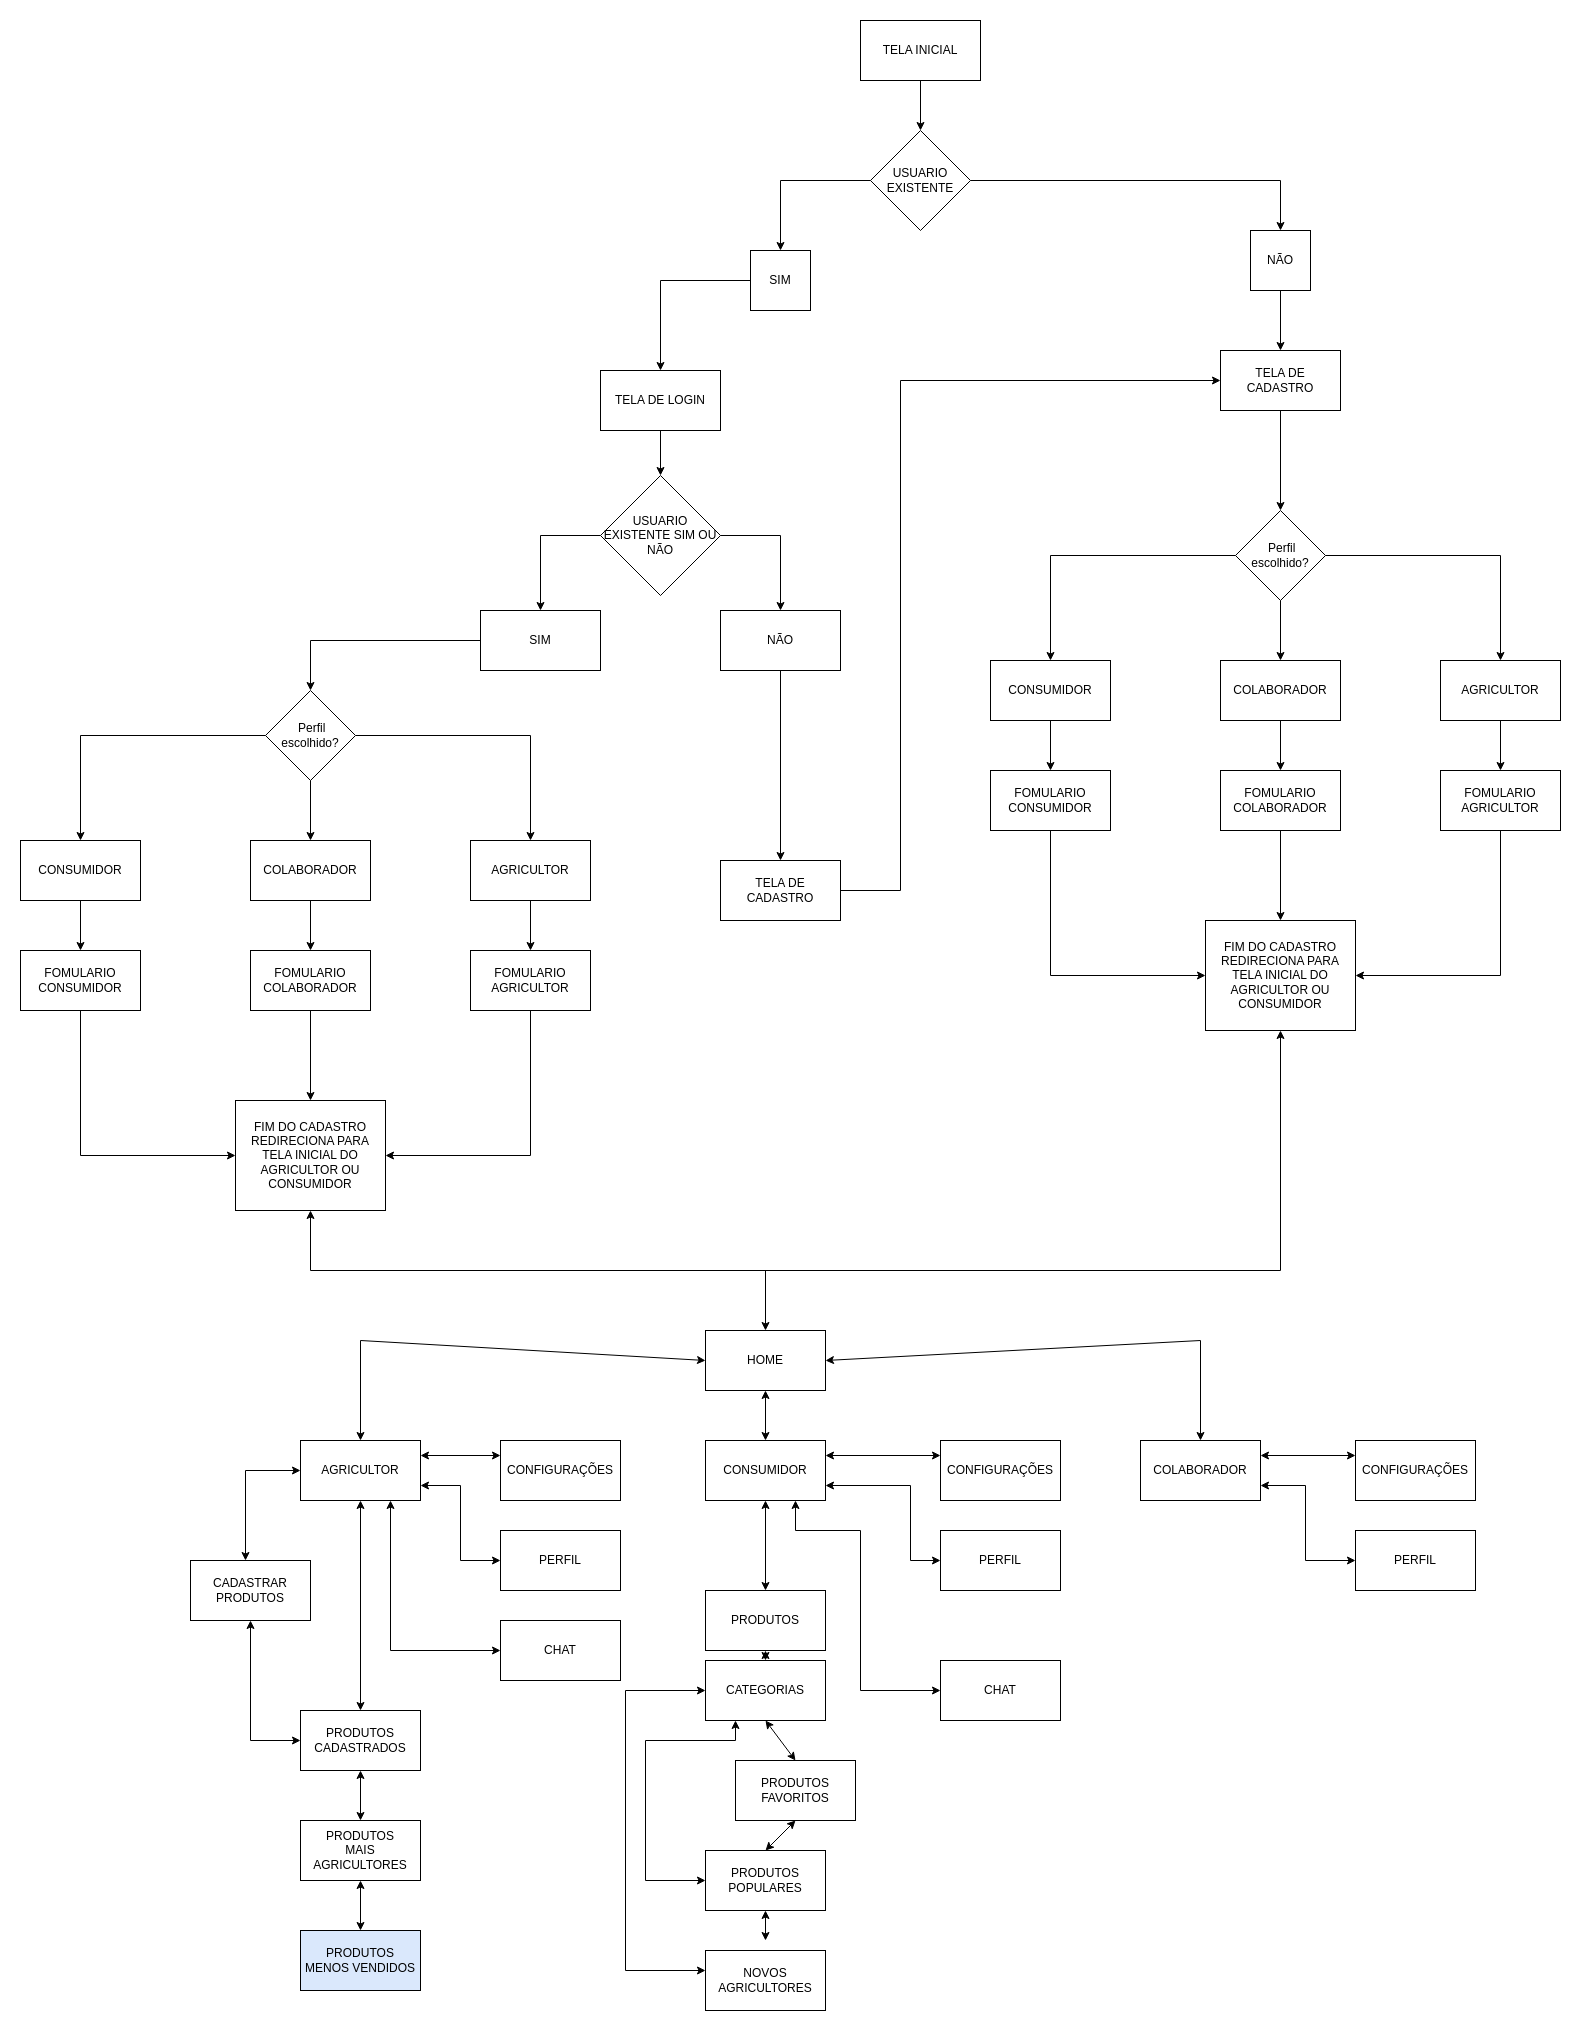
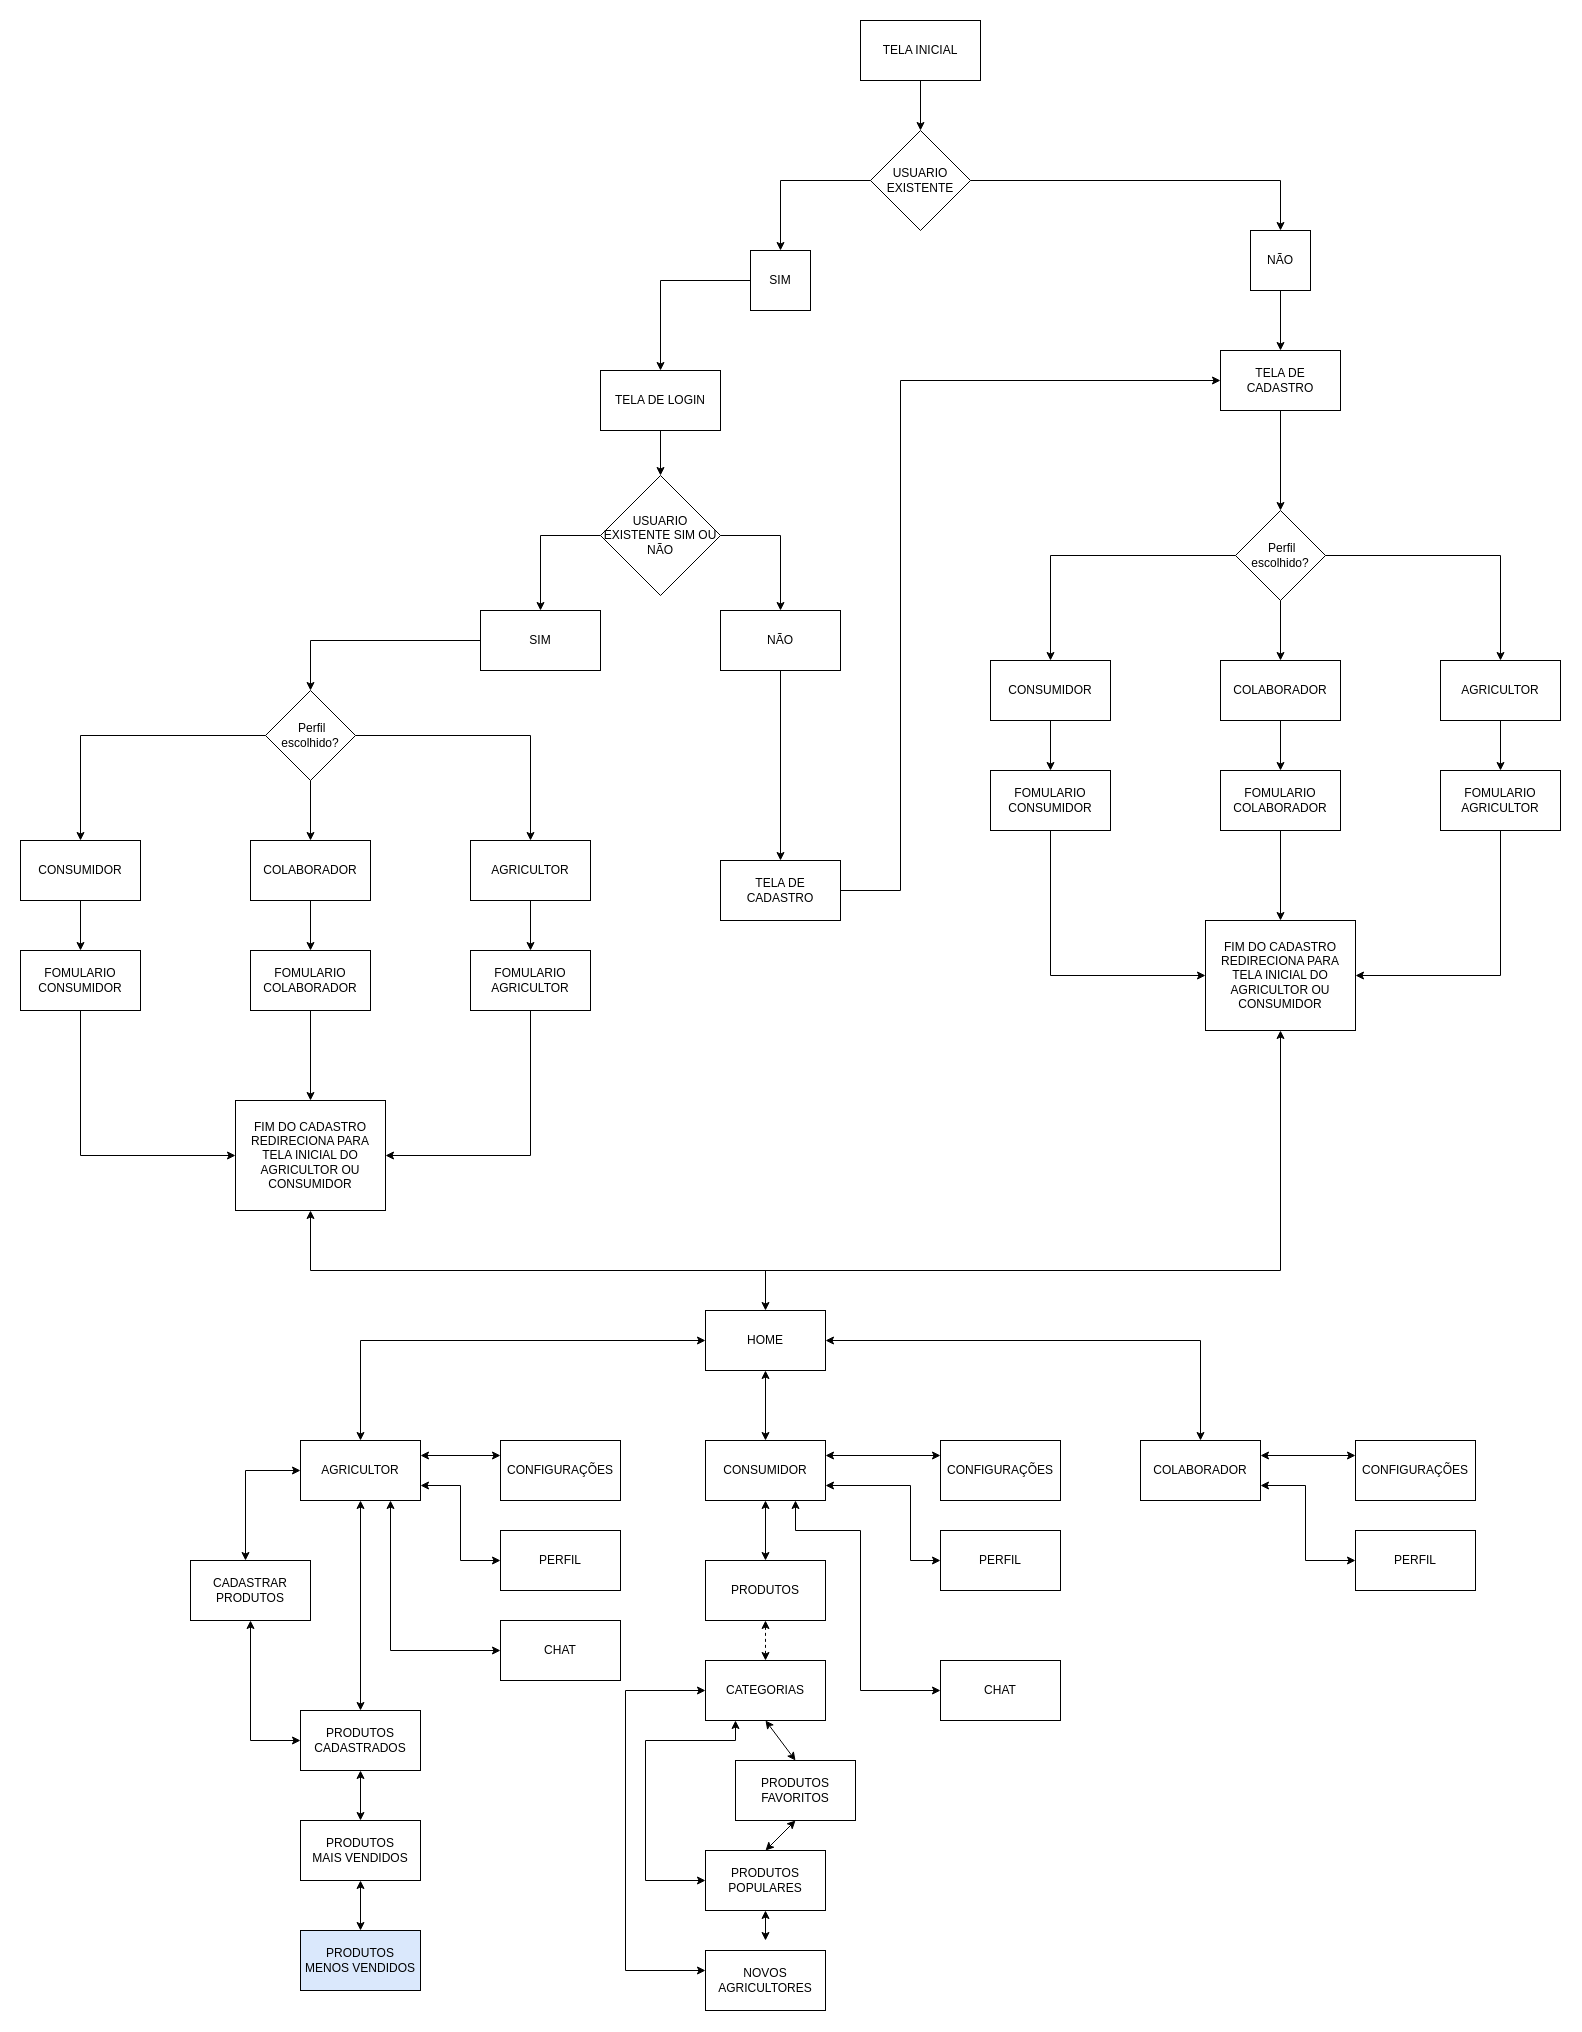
(766, 1361) -> (766, 1341)
(766, 1621) -> (766, 1591)
(361, 1851) -> (361, 1851)
